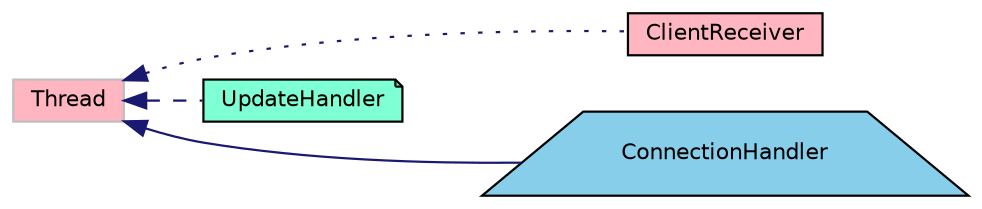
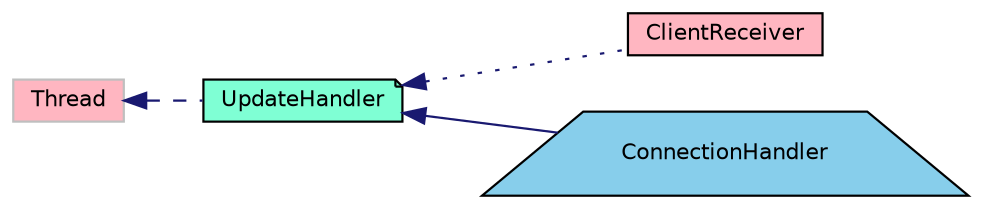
(385, 37) -> (527, 65)
(332, 157) -> (492, 124)
